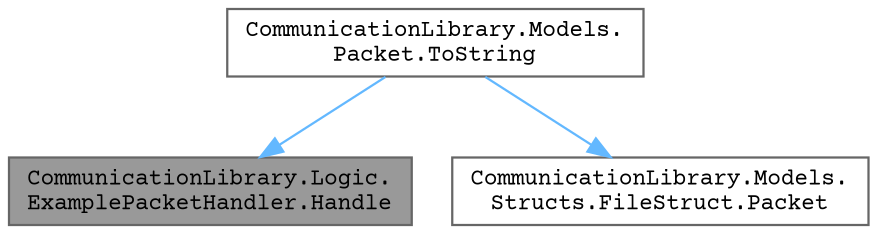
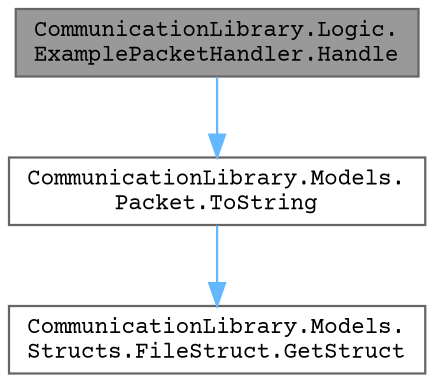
(332, 111) -> (217, 106)
(660, 191) -> (217, 340)
